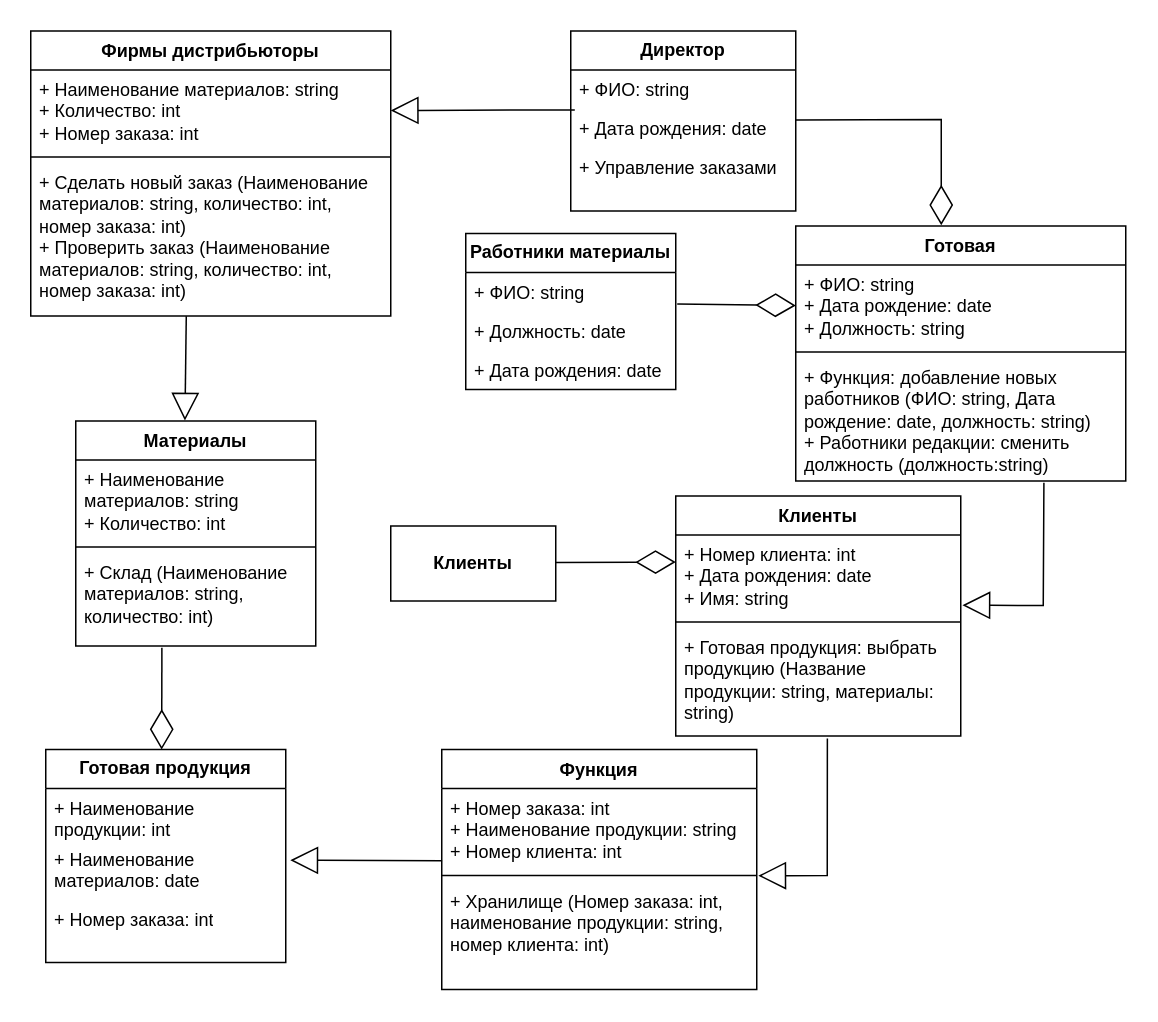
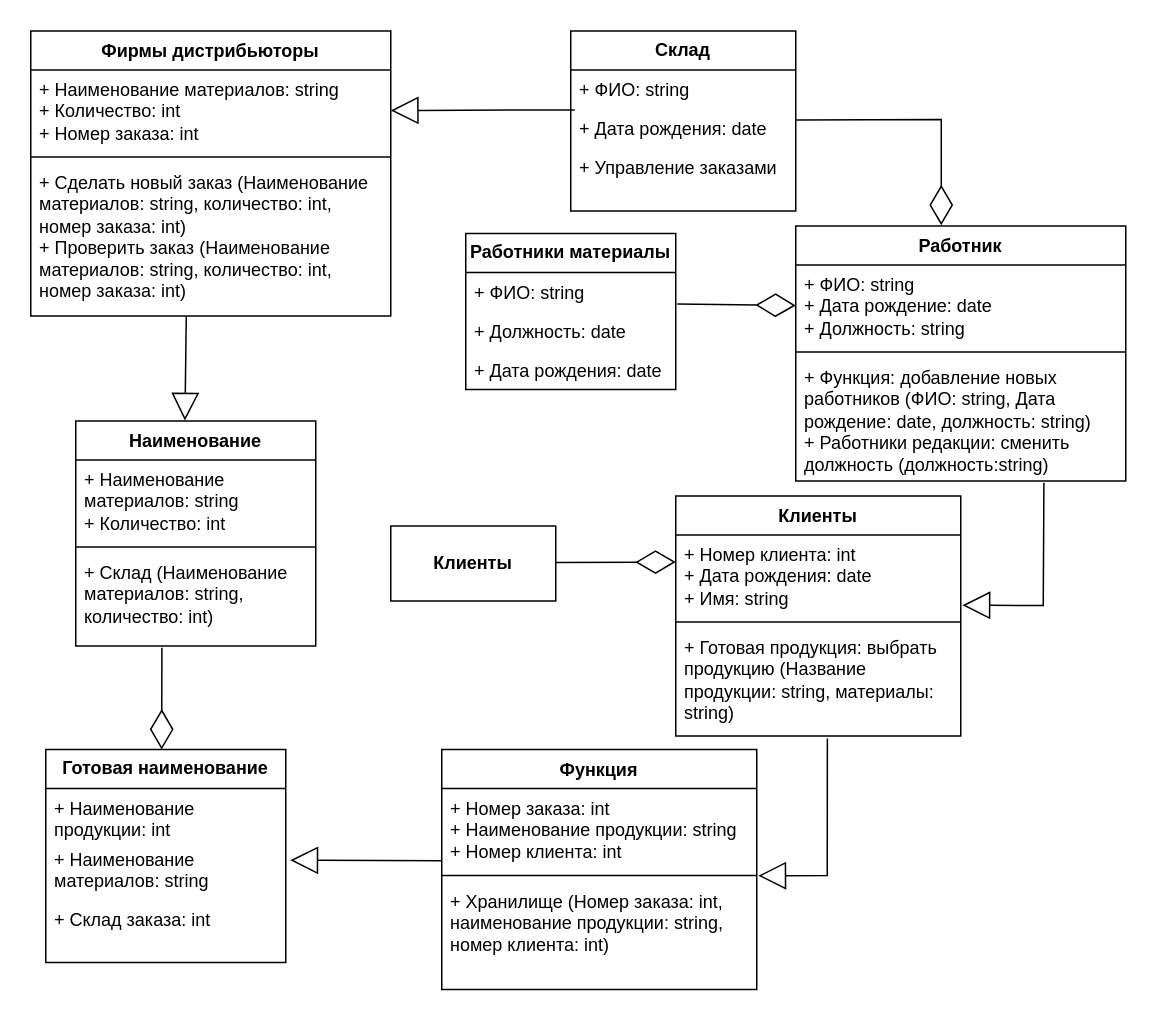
(683, 50) -> (683, 50)
(961, 247) -> (961, 247)
(196, 442) -> (196, 442)
(166, 769) -> (166, 769)
(167, 871) -> (167, 871)
(139, 921) -> (139, 921)
